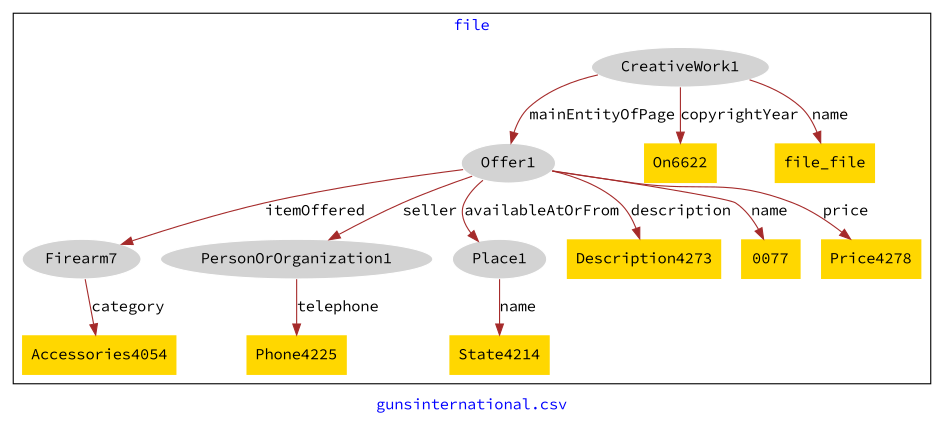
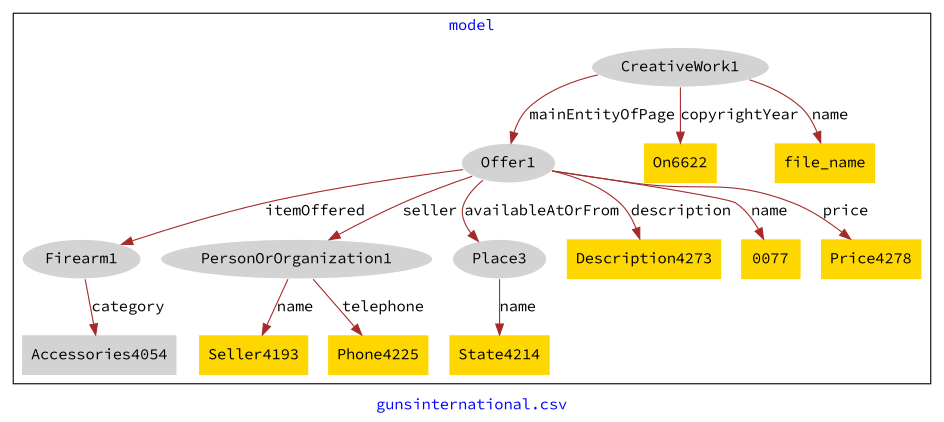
(472, 26) -> (472, 26)
(825, 163) -> (825, 163)
(82, 259) -> (82, 259)
(500, 259) -> (500, 259)
(99, 355) -> (99, 355)
none -> (254, 355)
